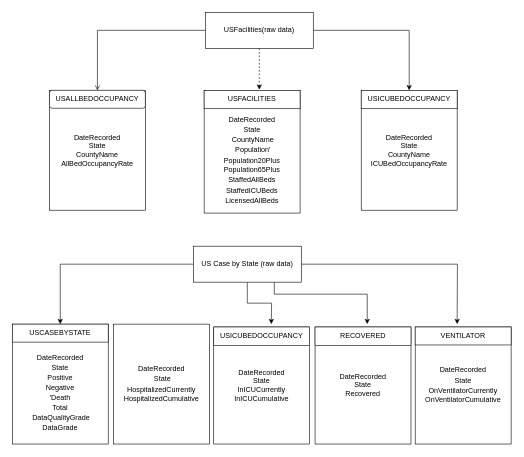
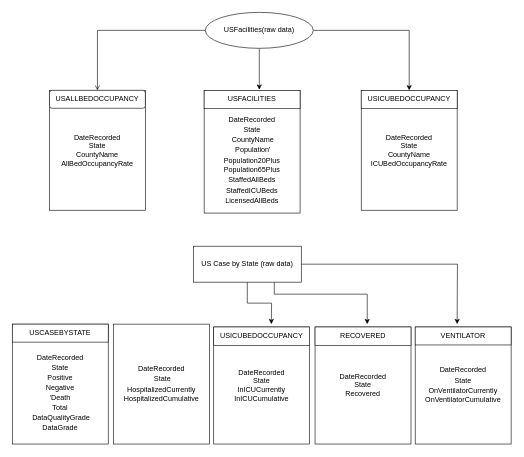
(260, 30) -> (260, 30)
(260, 67) -> (260, 67)
(60, 264) -> none
